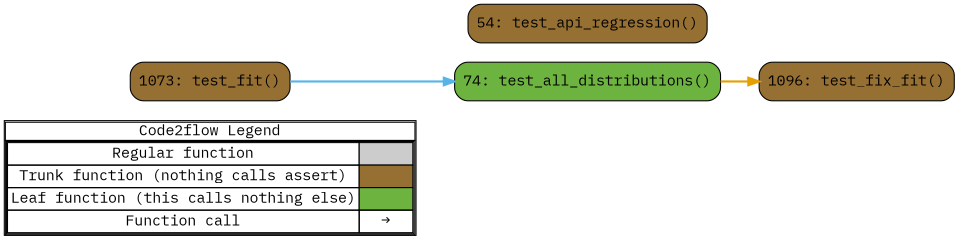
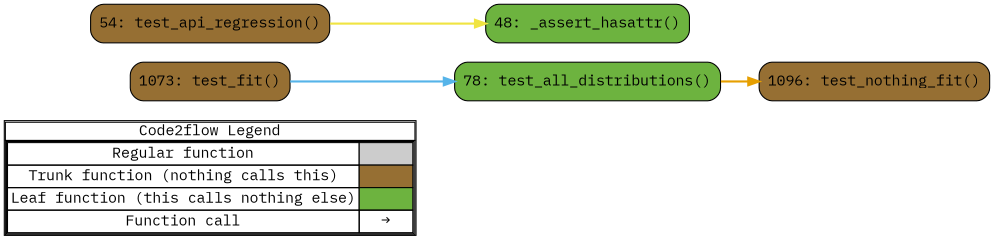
none -> (588, 24)
(588, 81) -> (588, 81)
(857, 81) -> (874, 81)
(183, 176) -> (183, 176)
